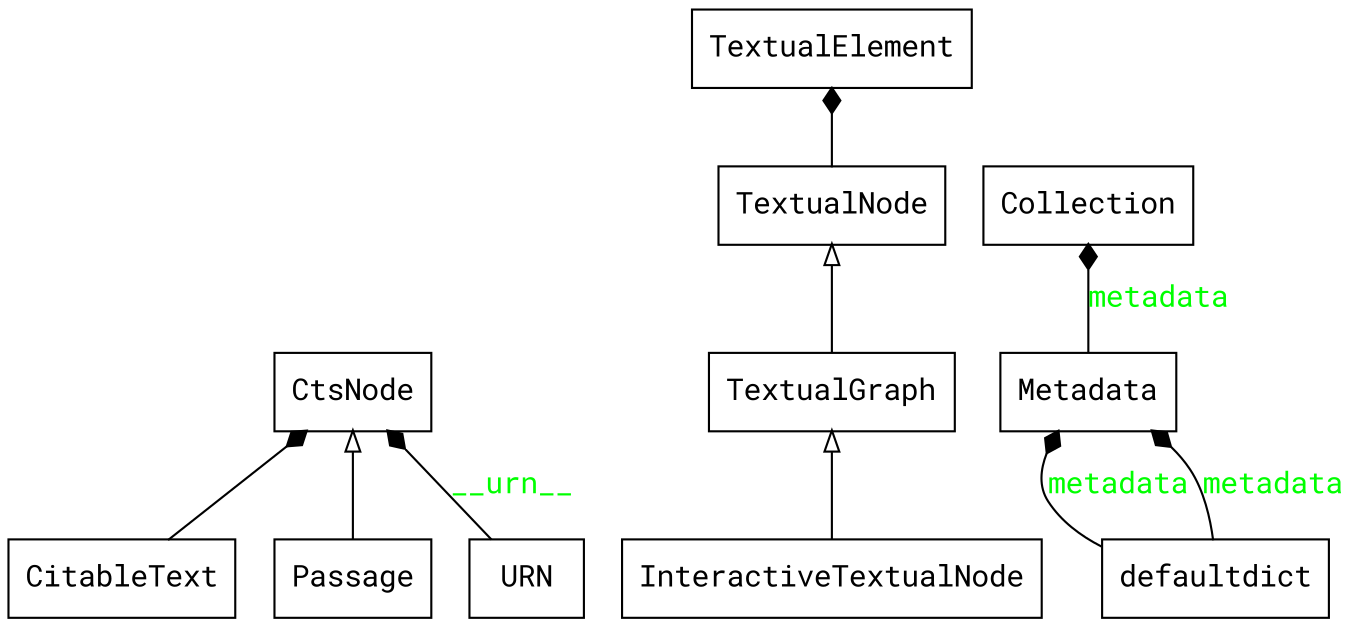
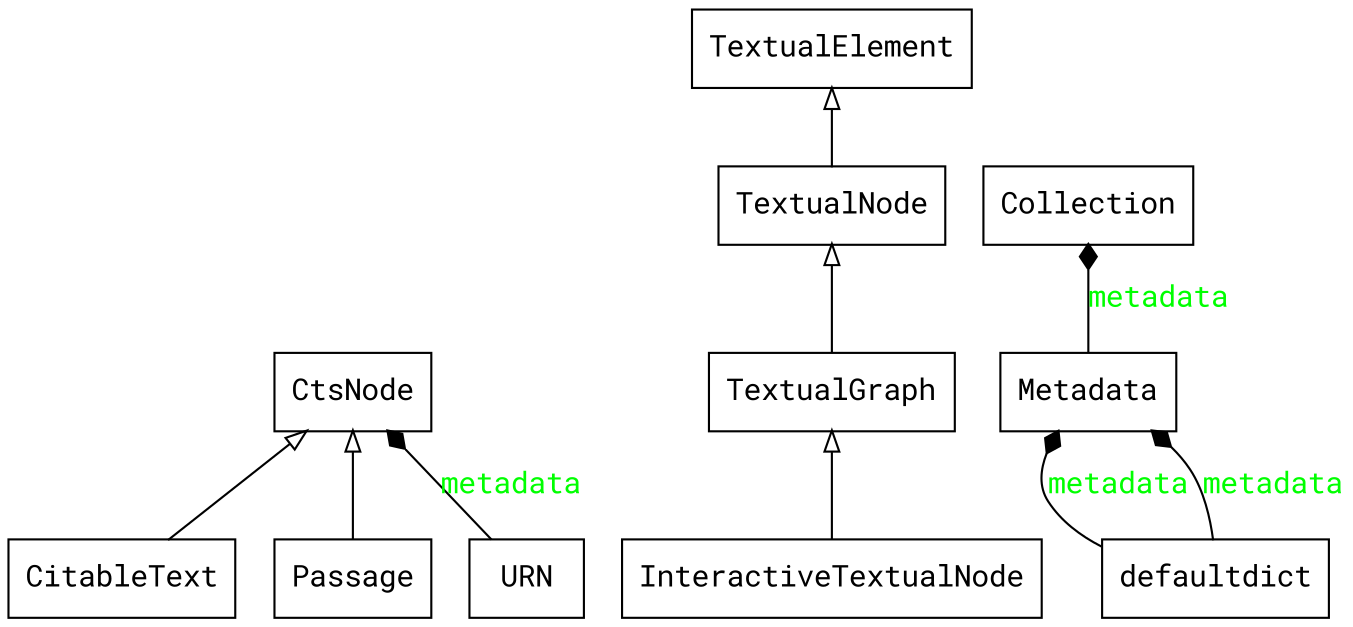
(832, 138) -> (832, 138)
(512, 485) -> (512, 485)
(229, 492) -> (229, 492)
